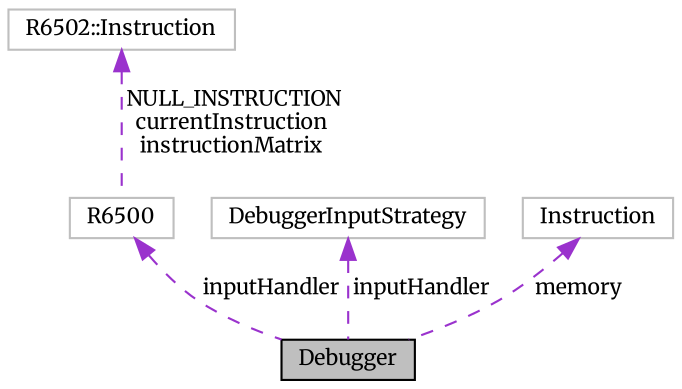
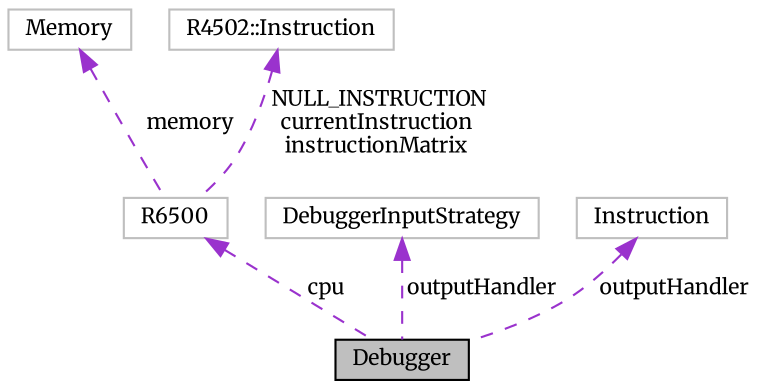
none -> (70, 30)
(122, 30) -> (282, 30)
(269, 289) -> (324, 289)
(419, 289) -> (479, 289)
(577, 289) -> (672, 289)
